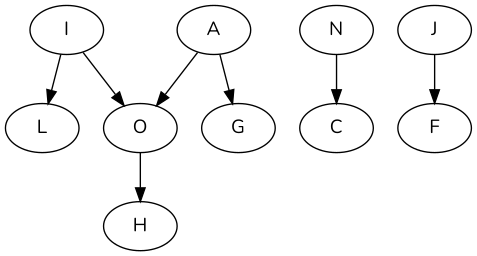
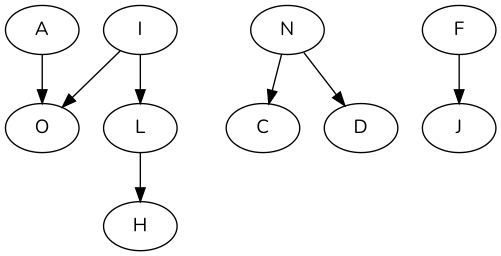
(435, 72) -> (459, 72)
(238, 128) -> none
none -> (361, 128)
(140, 170) -> (140, 170)
